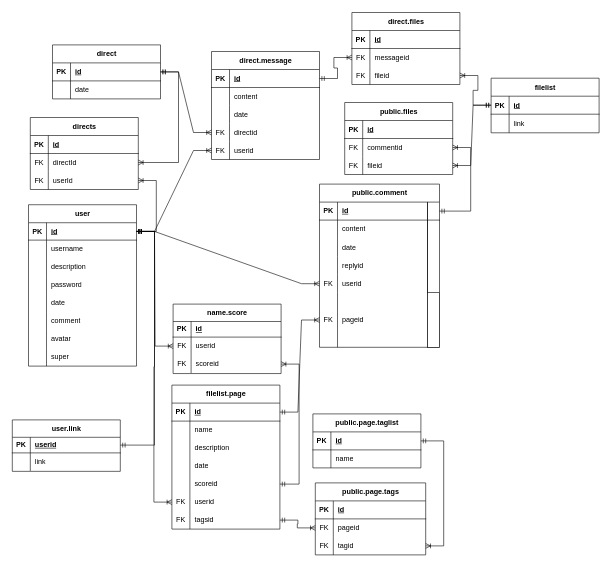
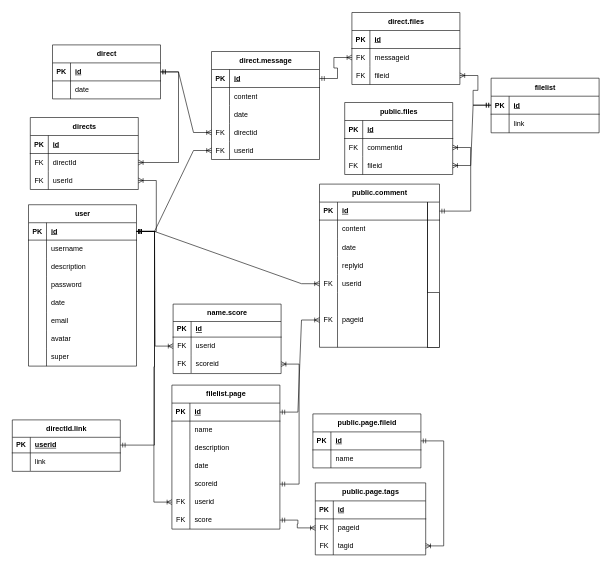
(65, 321) -> (60, 321)
(367, 423) -> (367, 423)
(67, 429) -> (67, 429)
(206, 520) -> (205, 520)
